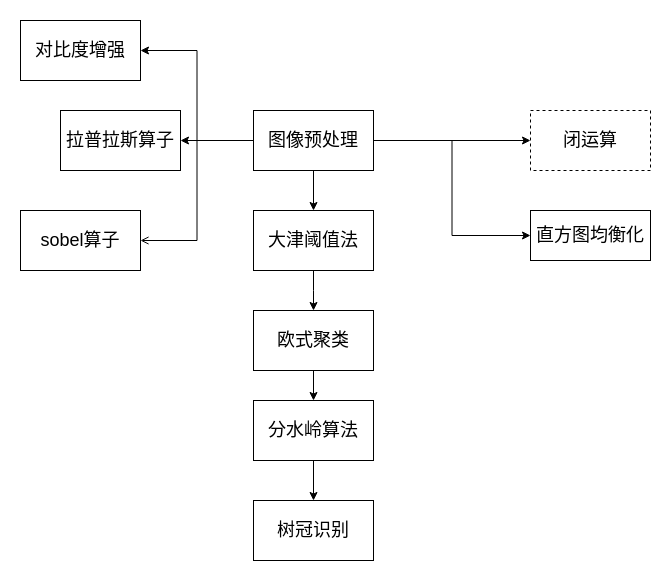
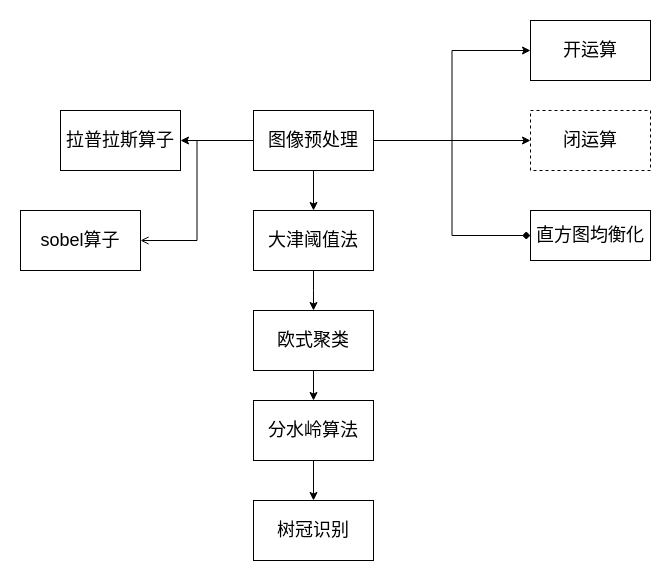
(81, 51) -> none
none -> (591, 51)
none -> (452, 59)
(197, 70) -> none
(522, 236) -> (521, 236)
